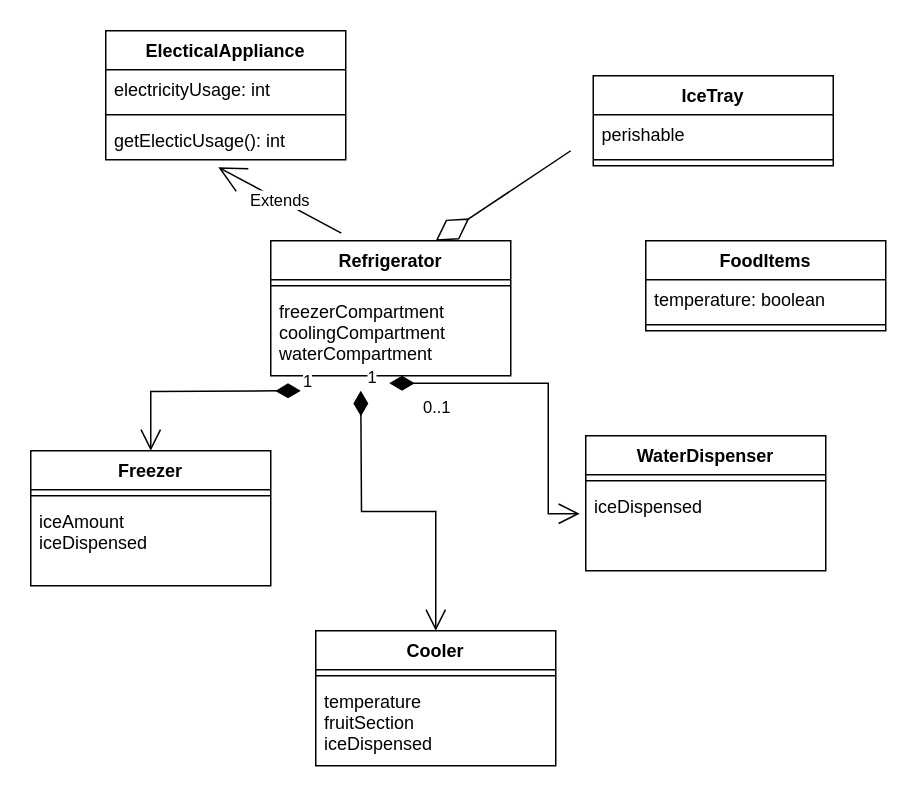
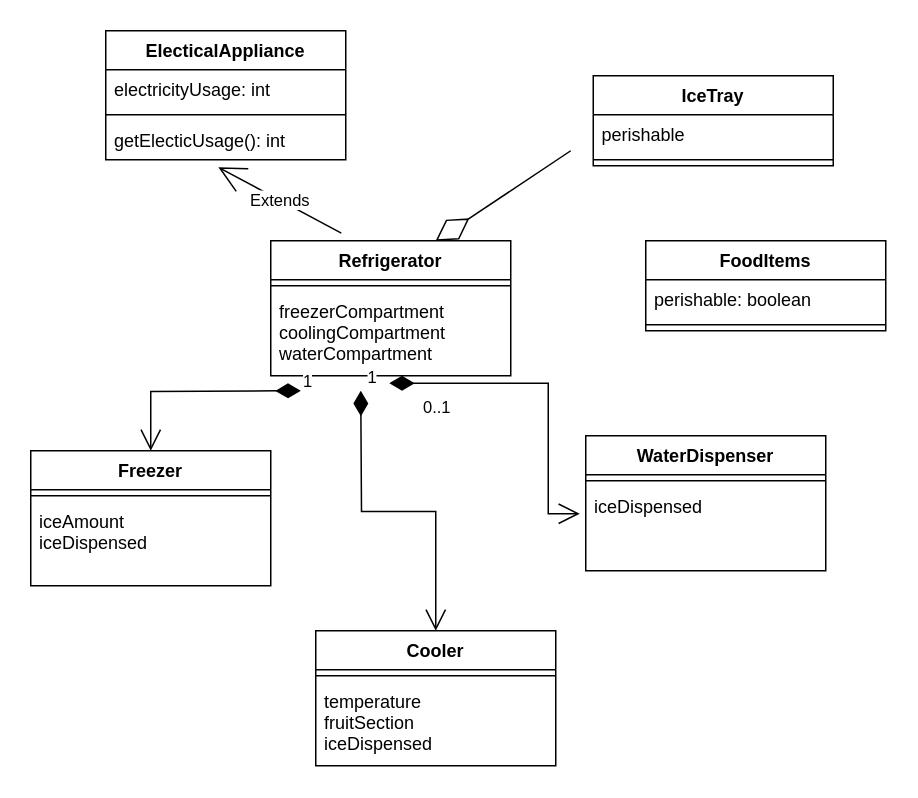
(748, 300) -> (738, 300)
